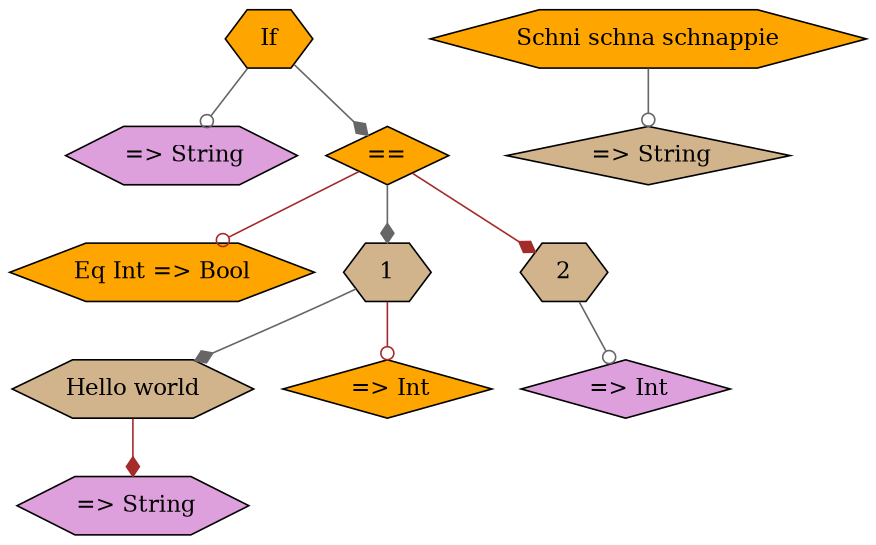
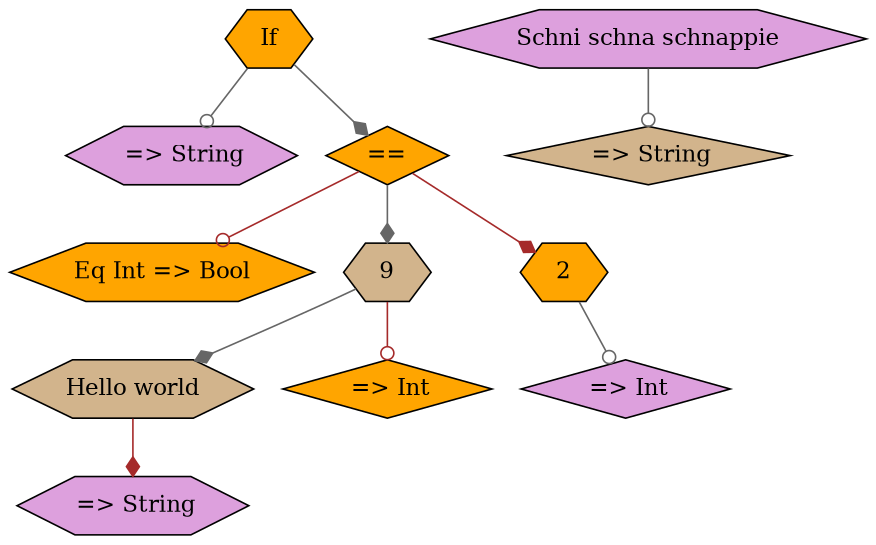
(648, 39) -> (648, 39)
(387, 272) -> (387, 272)
(564, 272) -> (564, 272)
